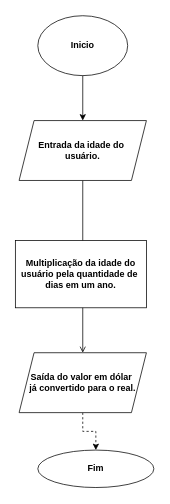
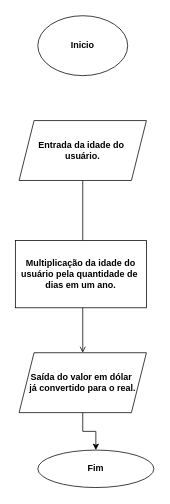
(83, 95) -> none
(86, 432) -> (86, 432)
